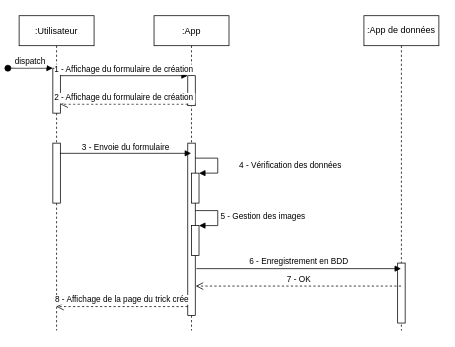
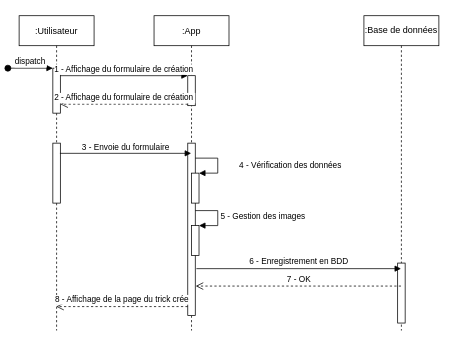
(402, 30) -> (402, 30)
